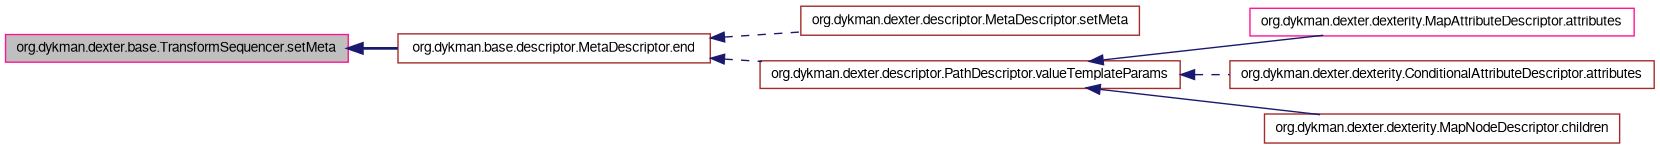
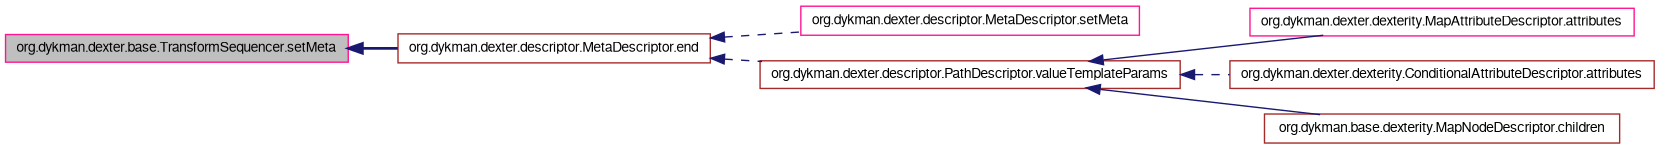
(970, 21) -> (970, 21)
(554, 48) -> (554, 48)
(1442, 129) -> (1442, 129)
